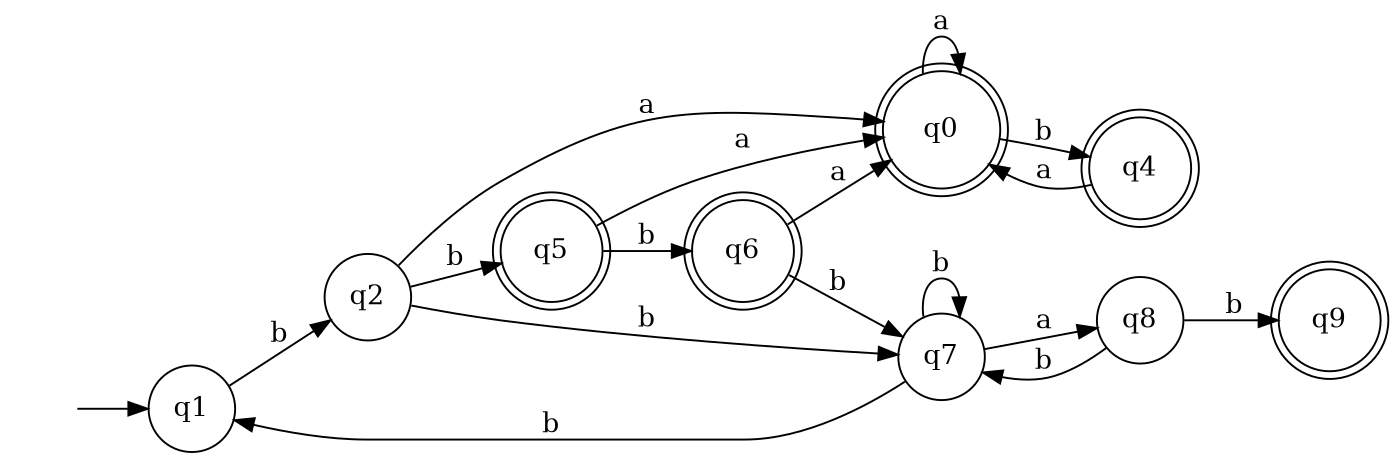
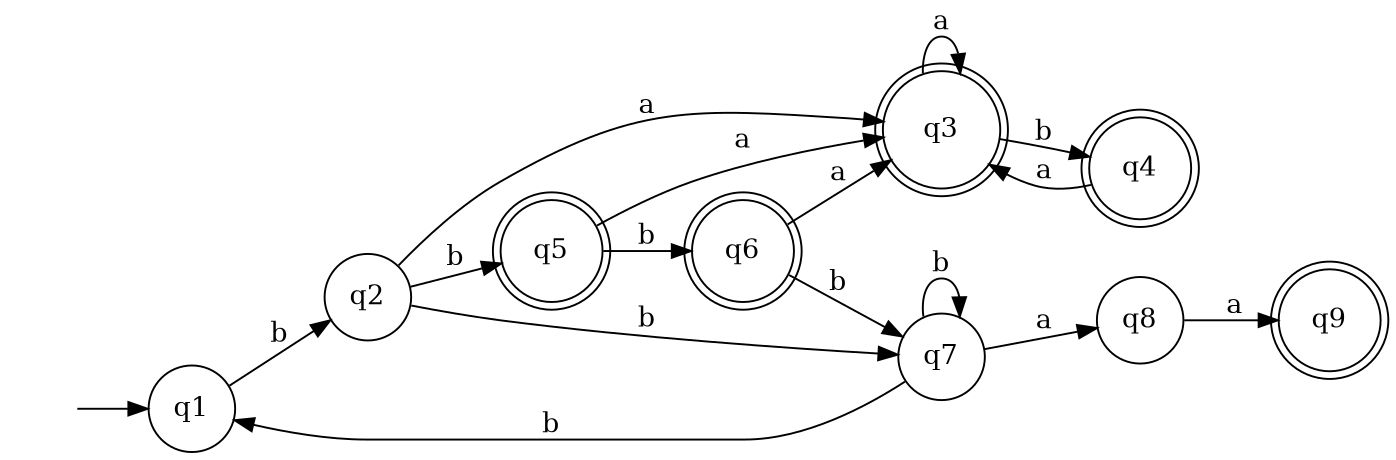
(942, 130) -> (942, 130)
(1235, 306) -> (1235, 306)
(1057, 375) -> none
